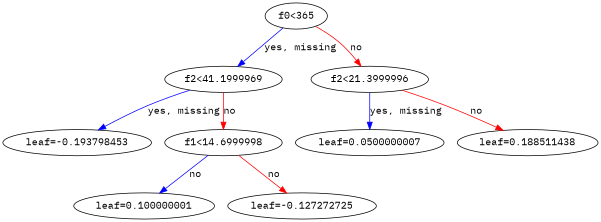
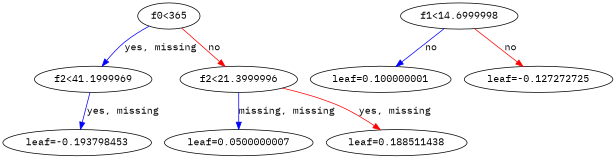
(223, 107) -> none
(406, 111) -> (287, 111)
(476, 111) -> (395, 111)
